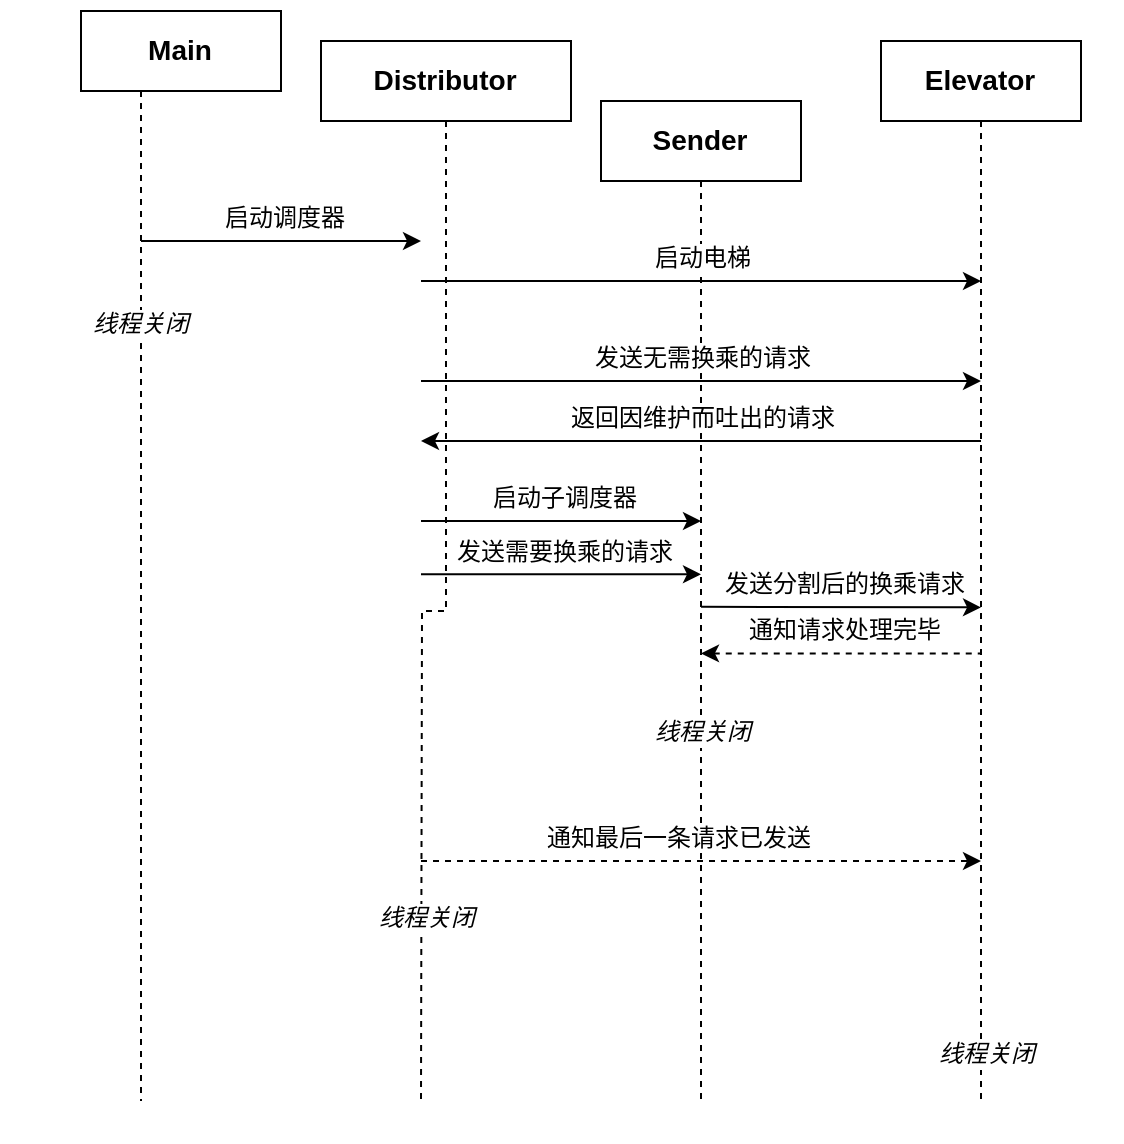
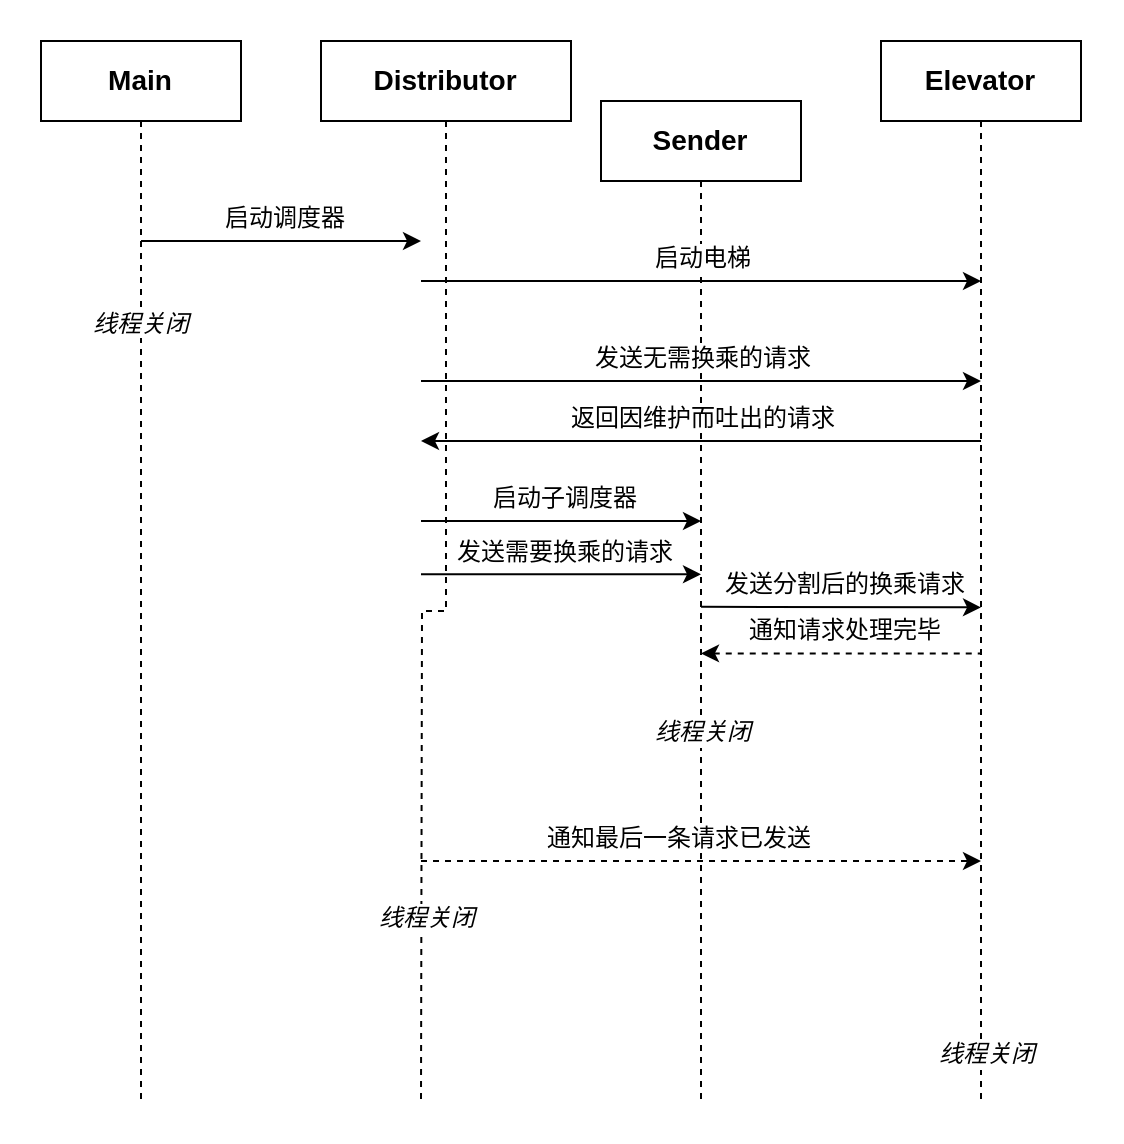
(181, 51) -> (141, 81)
